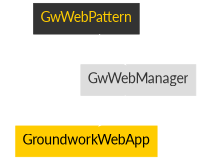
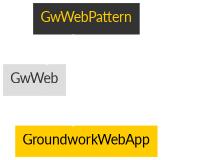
none -> (34, 80)
(138, 80) -> none
